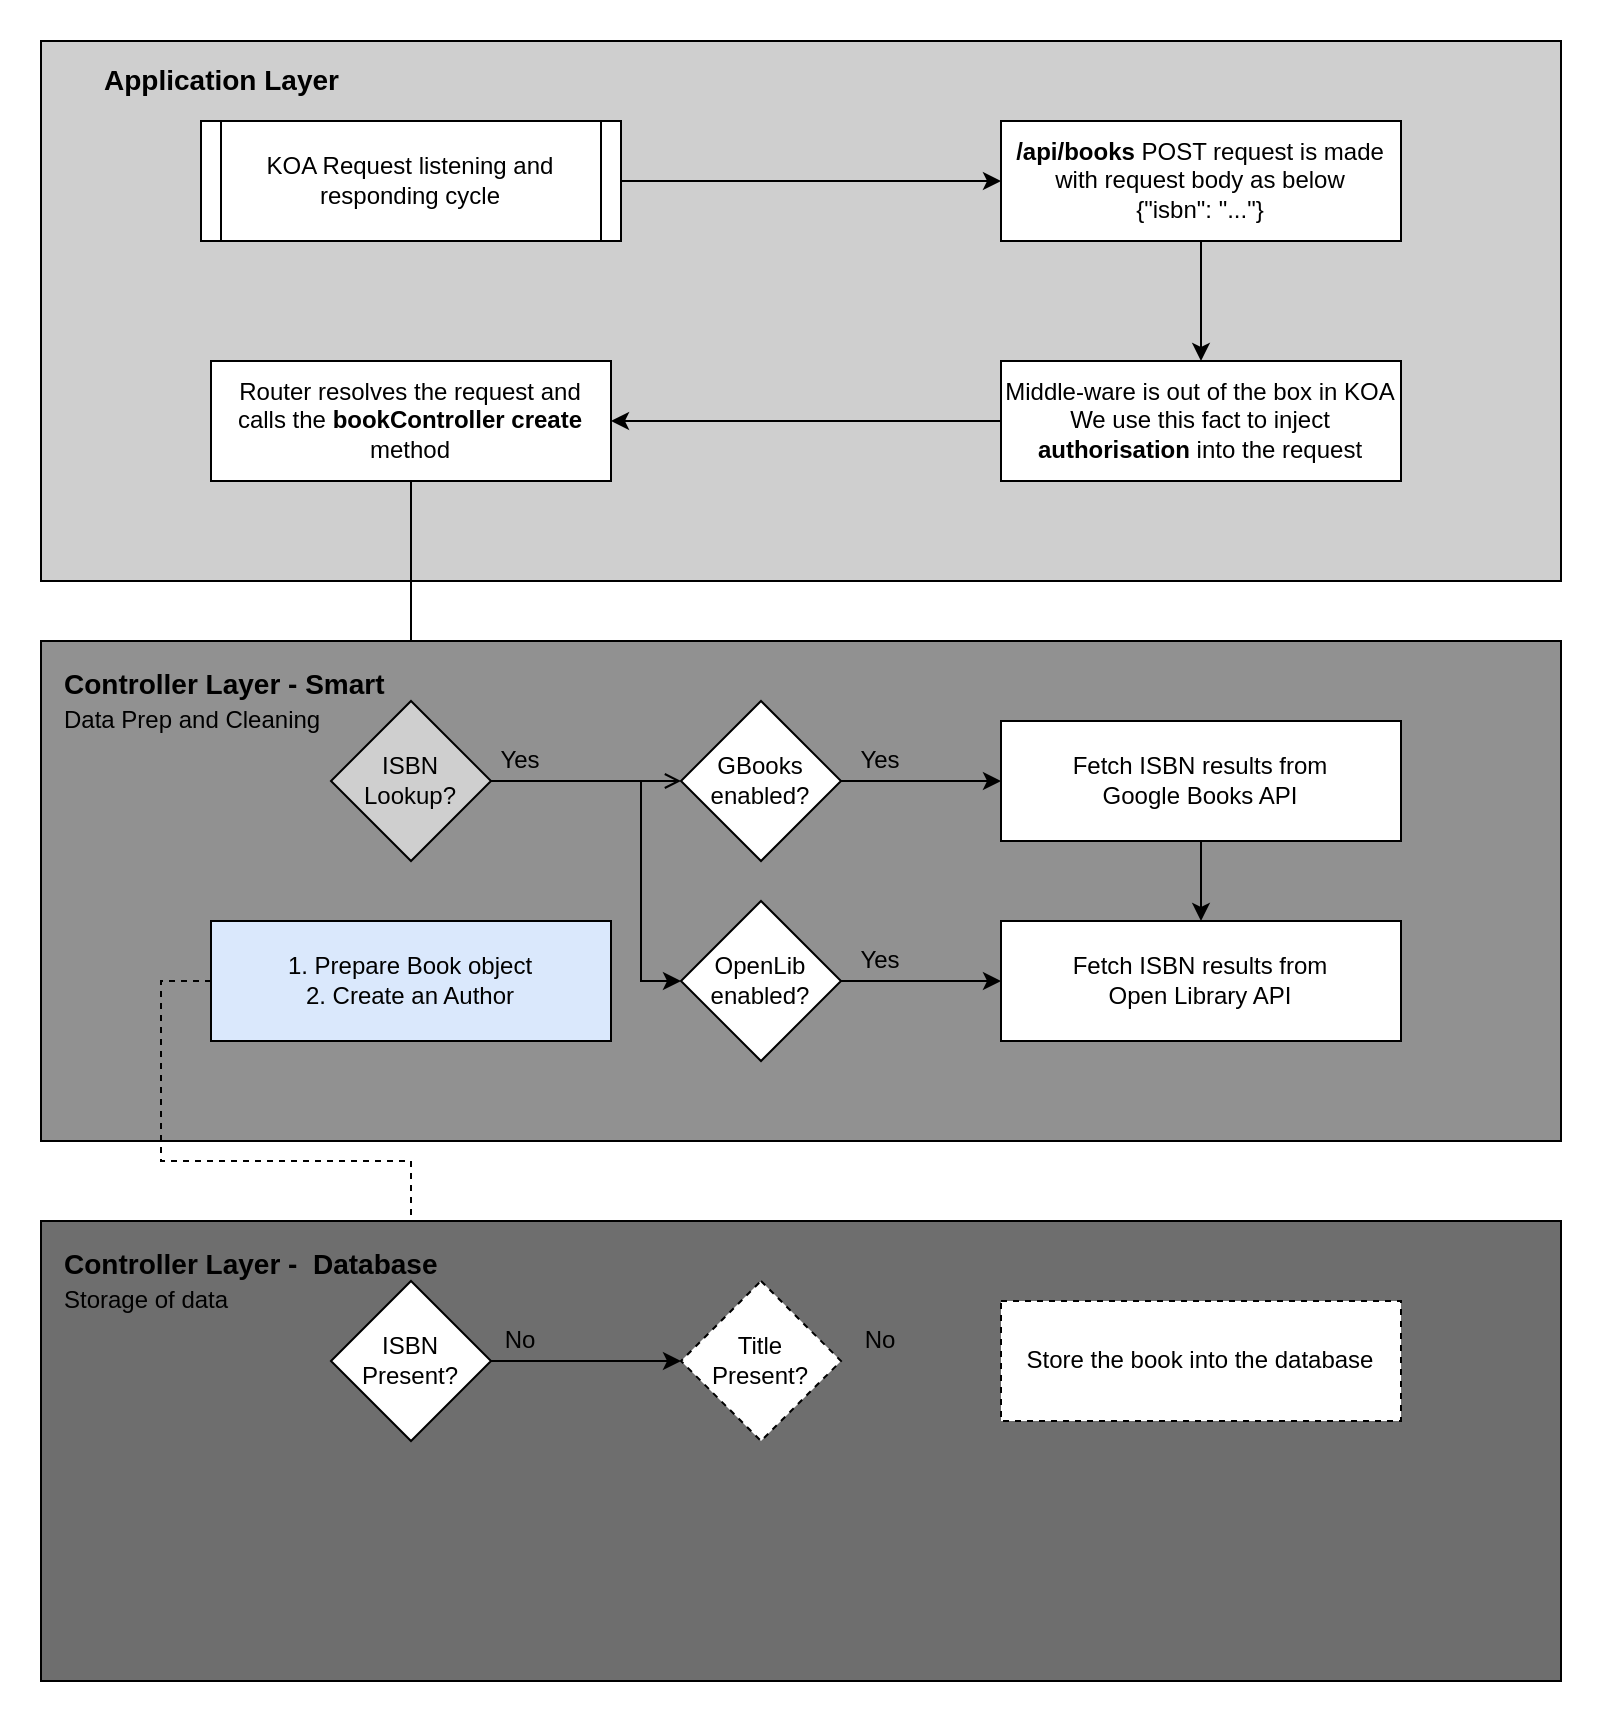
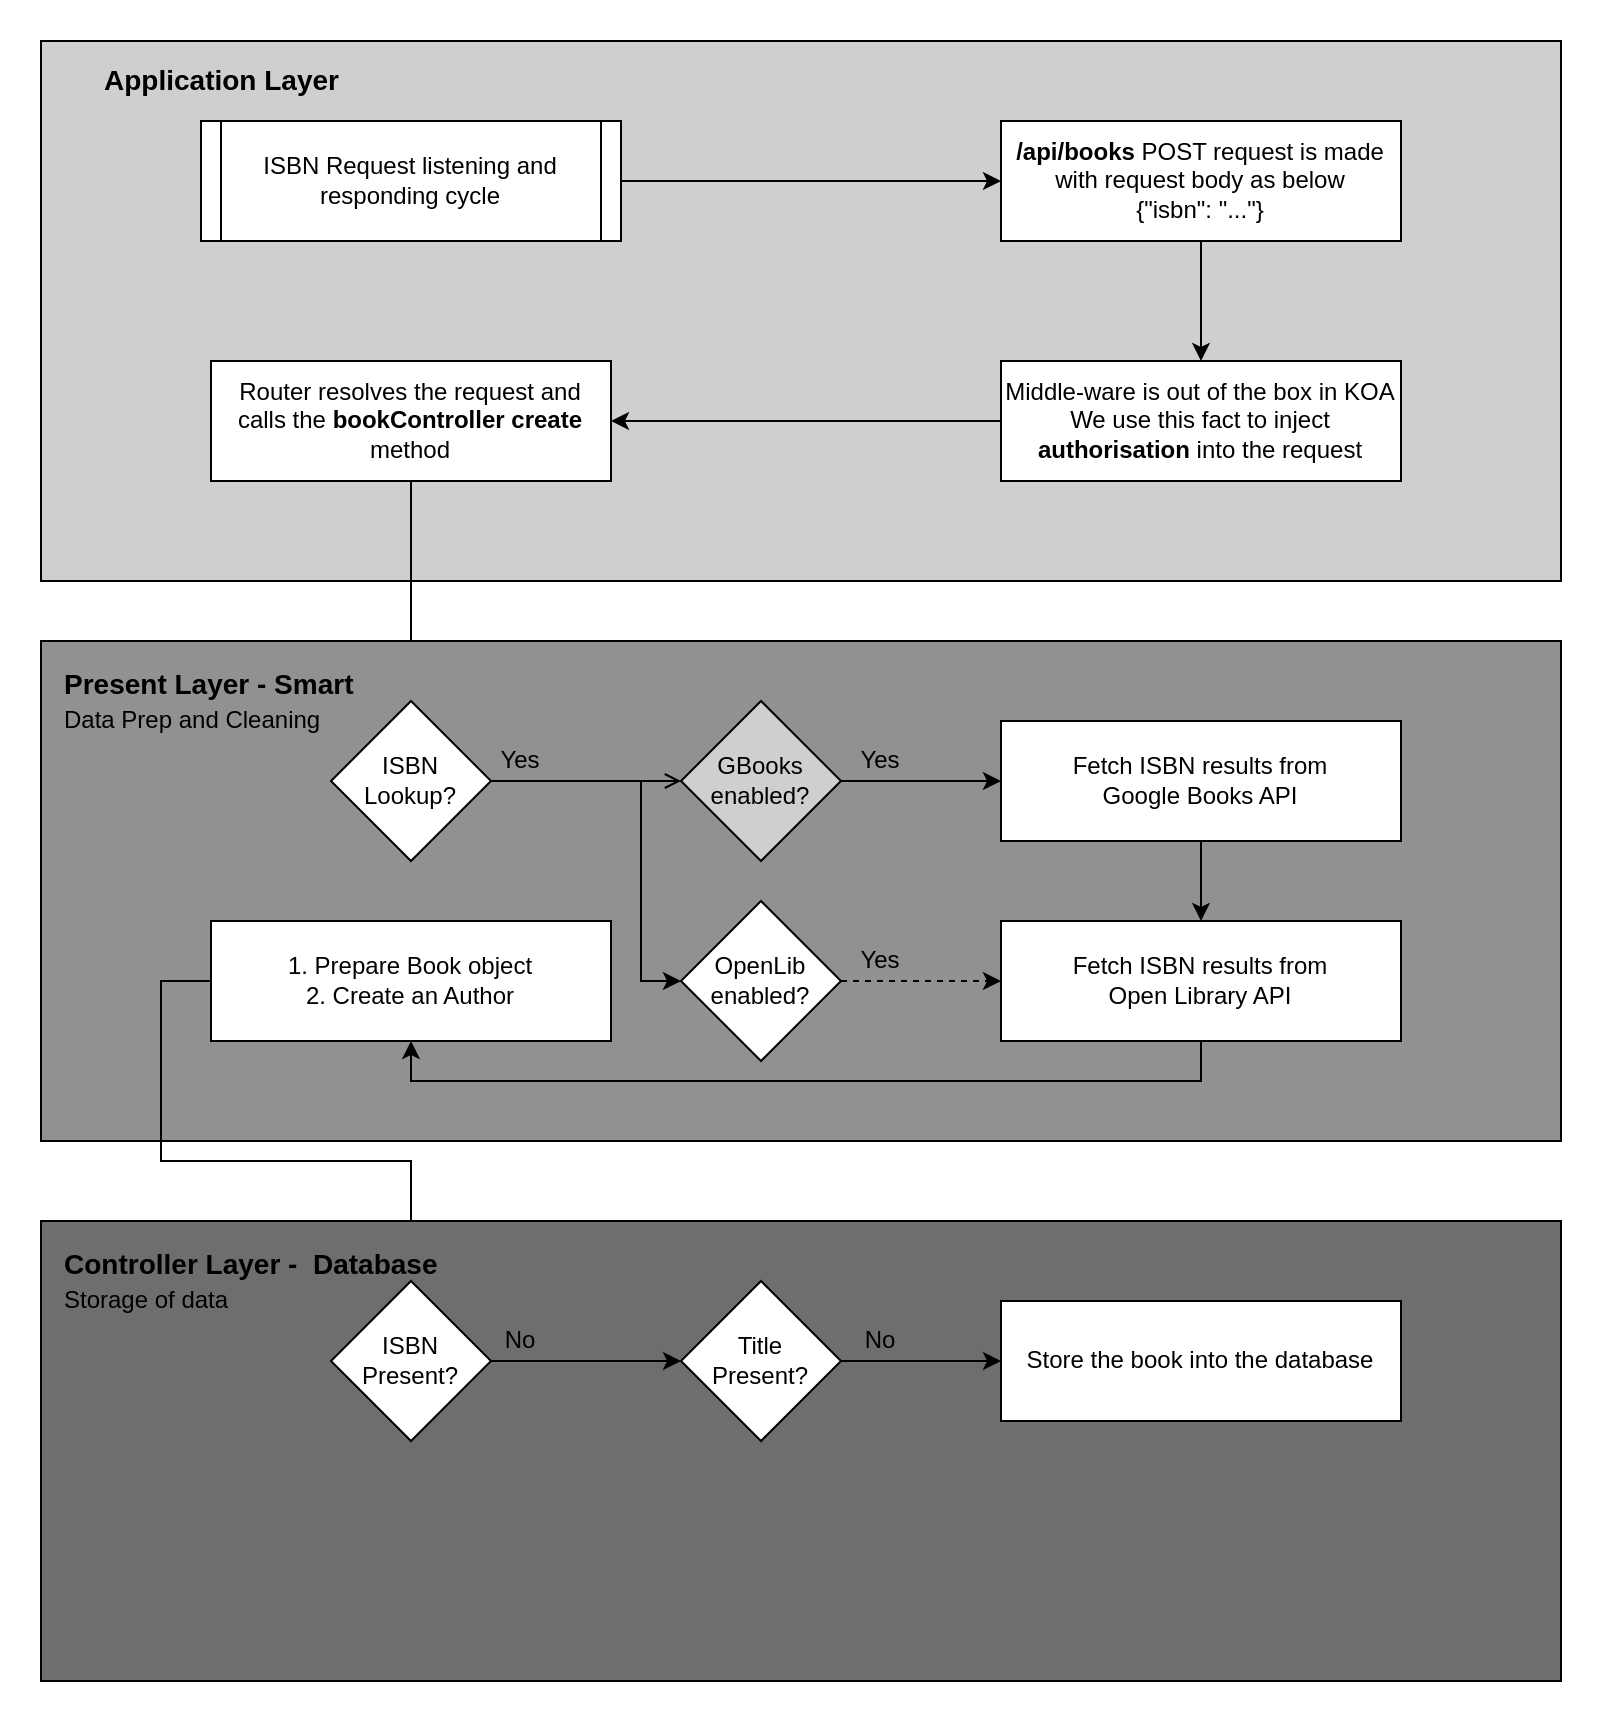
(411, 181) -> (411, 181)
(235, 701) -> (219, 701)
(411, 781) -> (411, 781)
(761, 781) -> (761, 781)
(411, 981) -> (411, 981)
(914, 981) -> (914, 981)
none -> (813, 1081)
(203, 1161) -> (203, 1161)
(761, 1361) -> (761, 1361)
none -> (914, 1361)
(1201, 1361) -> (1201, 1361)
